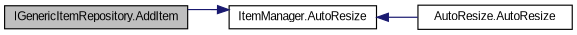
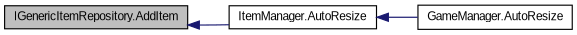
(203, 10) -> (214, 25)
(495, 17) -> (495, 17)
